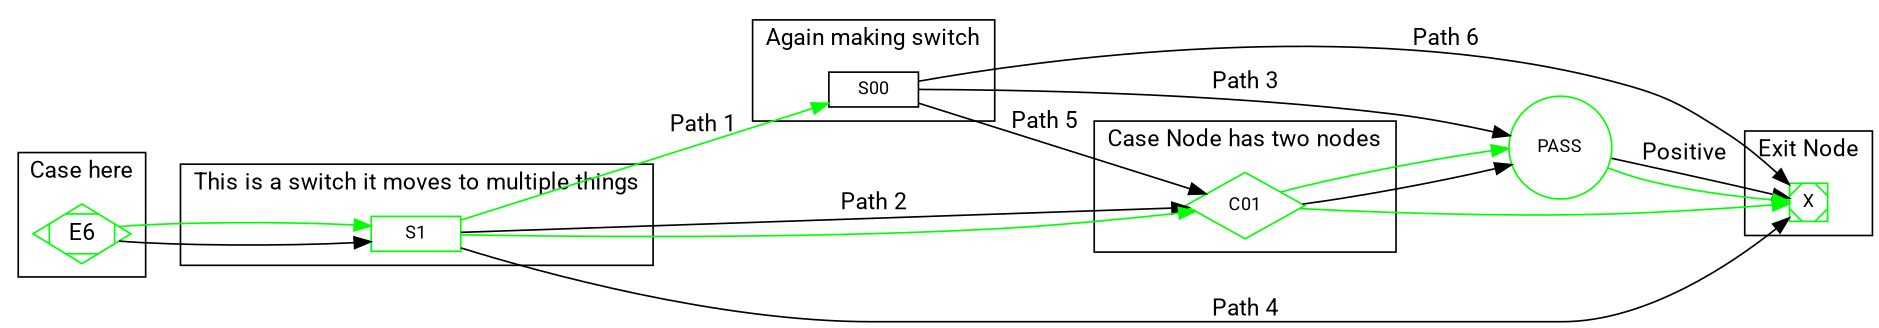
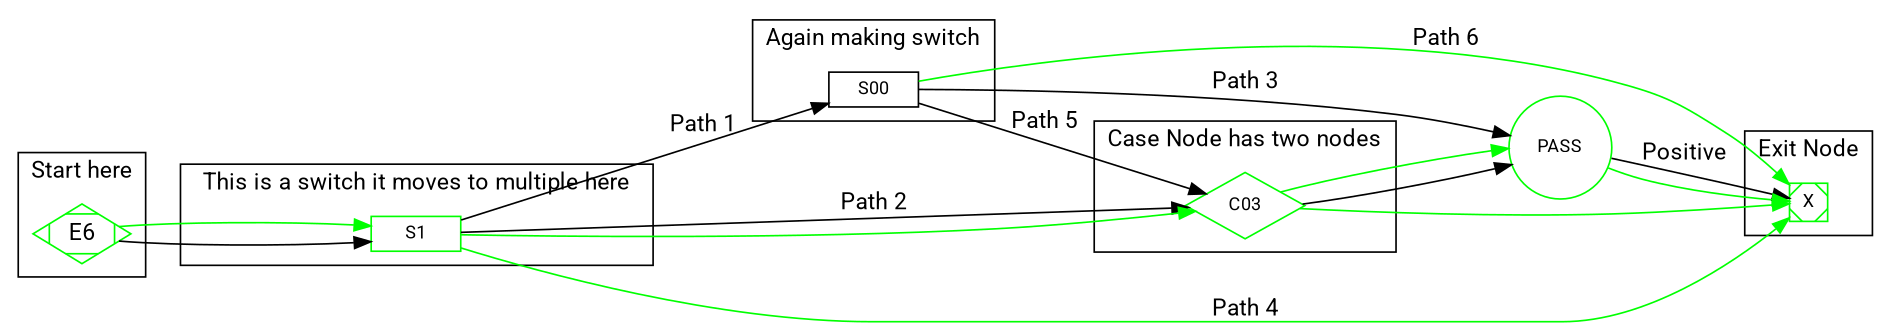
(1361, 48) -> (1361, 48)
(663, 156) -> (663, 156)
(82, 172) -> (82, 172)
(417, 183) -> (417, 183)
(1245, 206) -> (1245, 206)
(1126, 322) -> (1126, 322)
